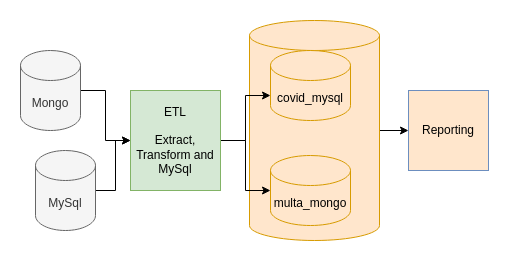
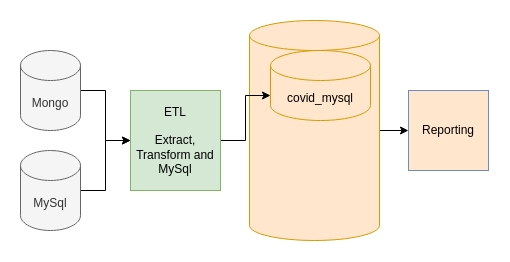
(311, 86) -> (321, 86)
(246, 175) -> none
(66, 191) -> (51, 191)
(311, 191) -> none
